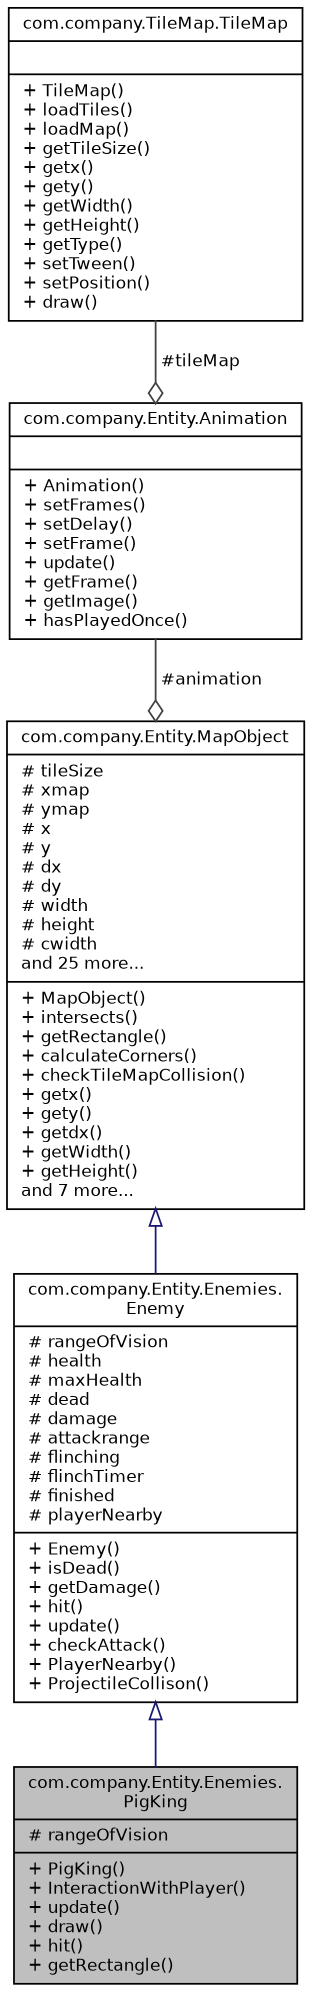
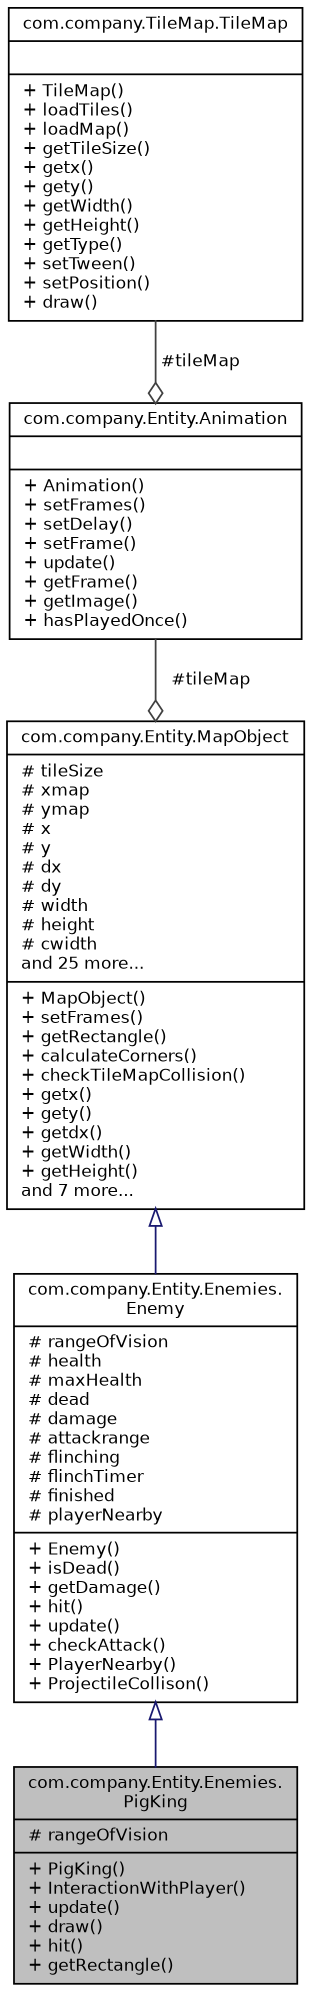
(209, 680) -> (209, 680)
(80, 1018) -> (82, 1018)
